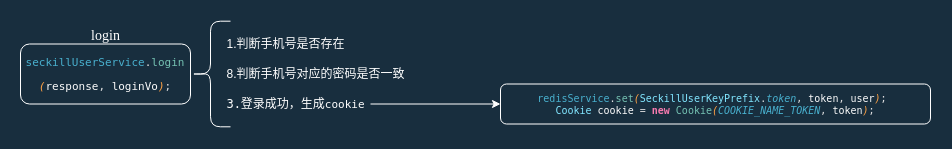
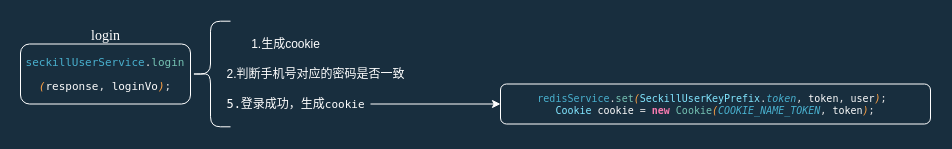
(286, 45) -> (286, 45)
(316, 75) -> (316, 75)
(296, 105) -> (296, 105)
